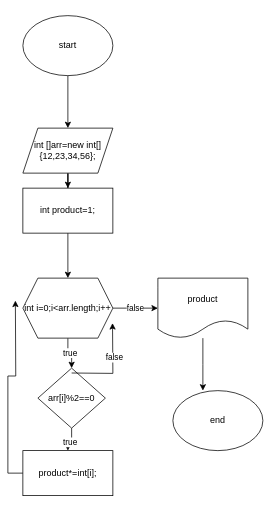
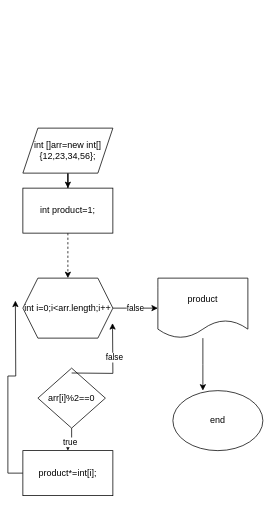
(68, 45) -> none
(68, 76) -> none
(68, 253) -> (68, 253)
(72, 354) -> none
